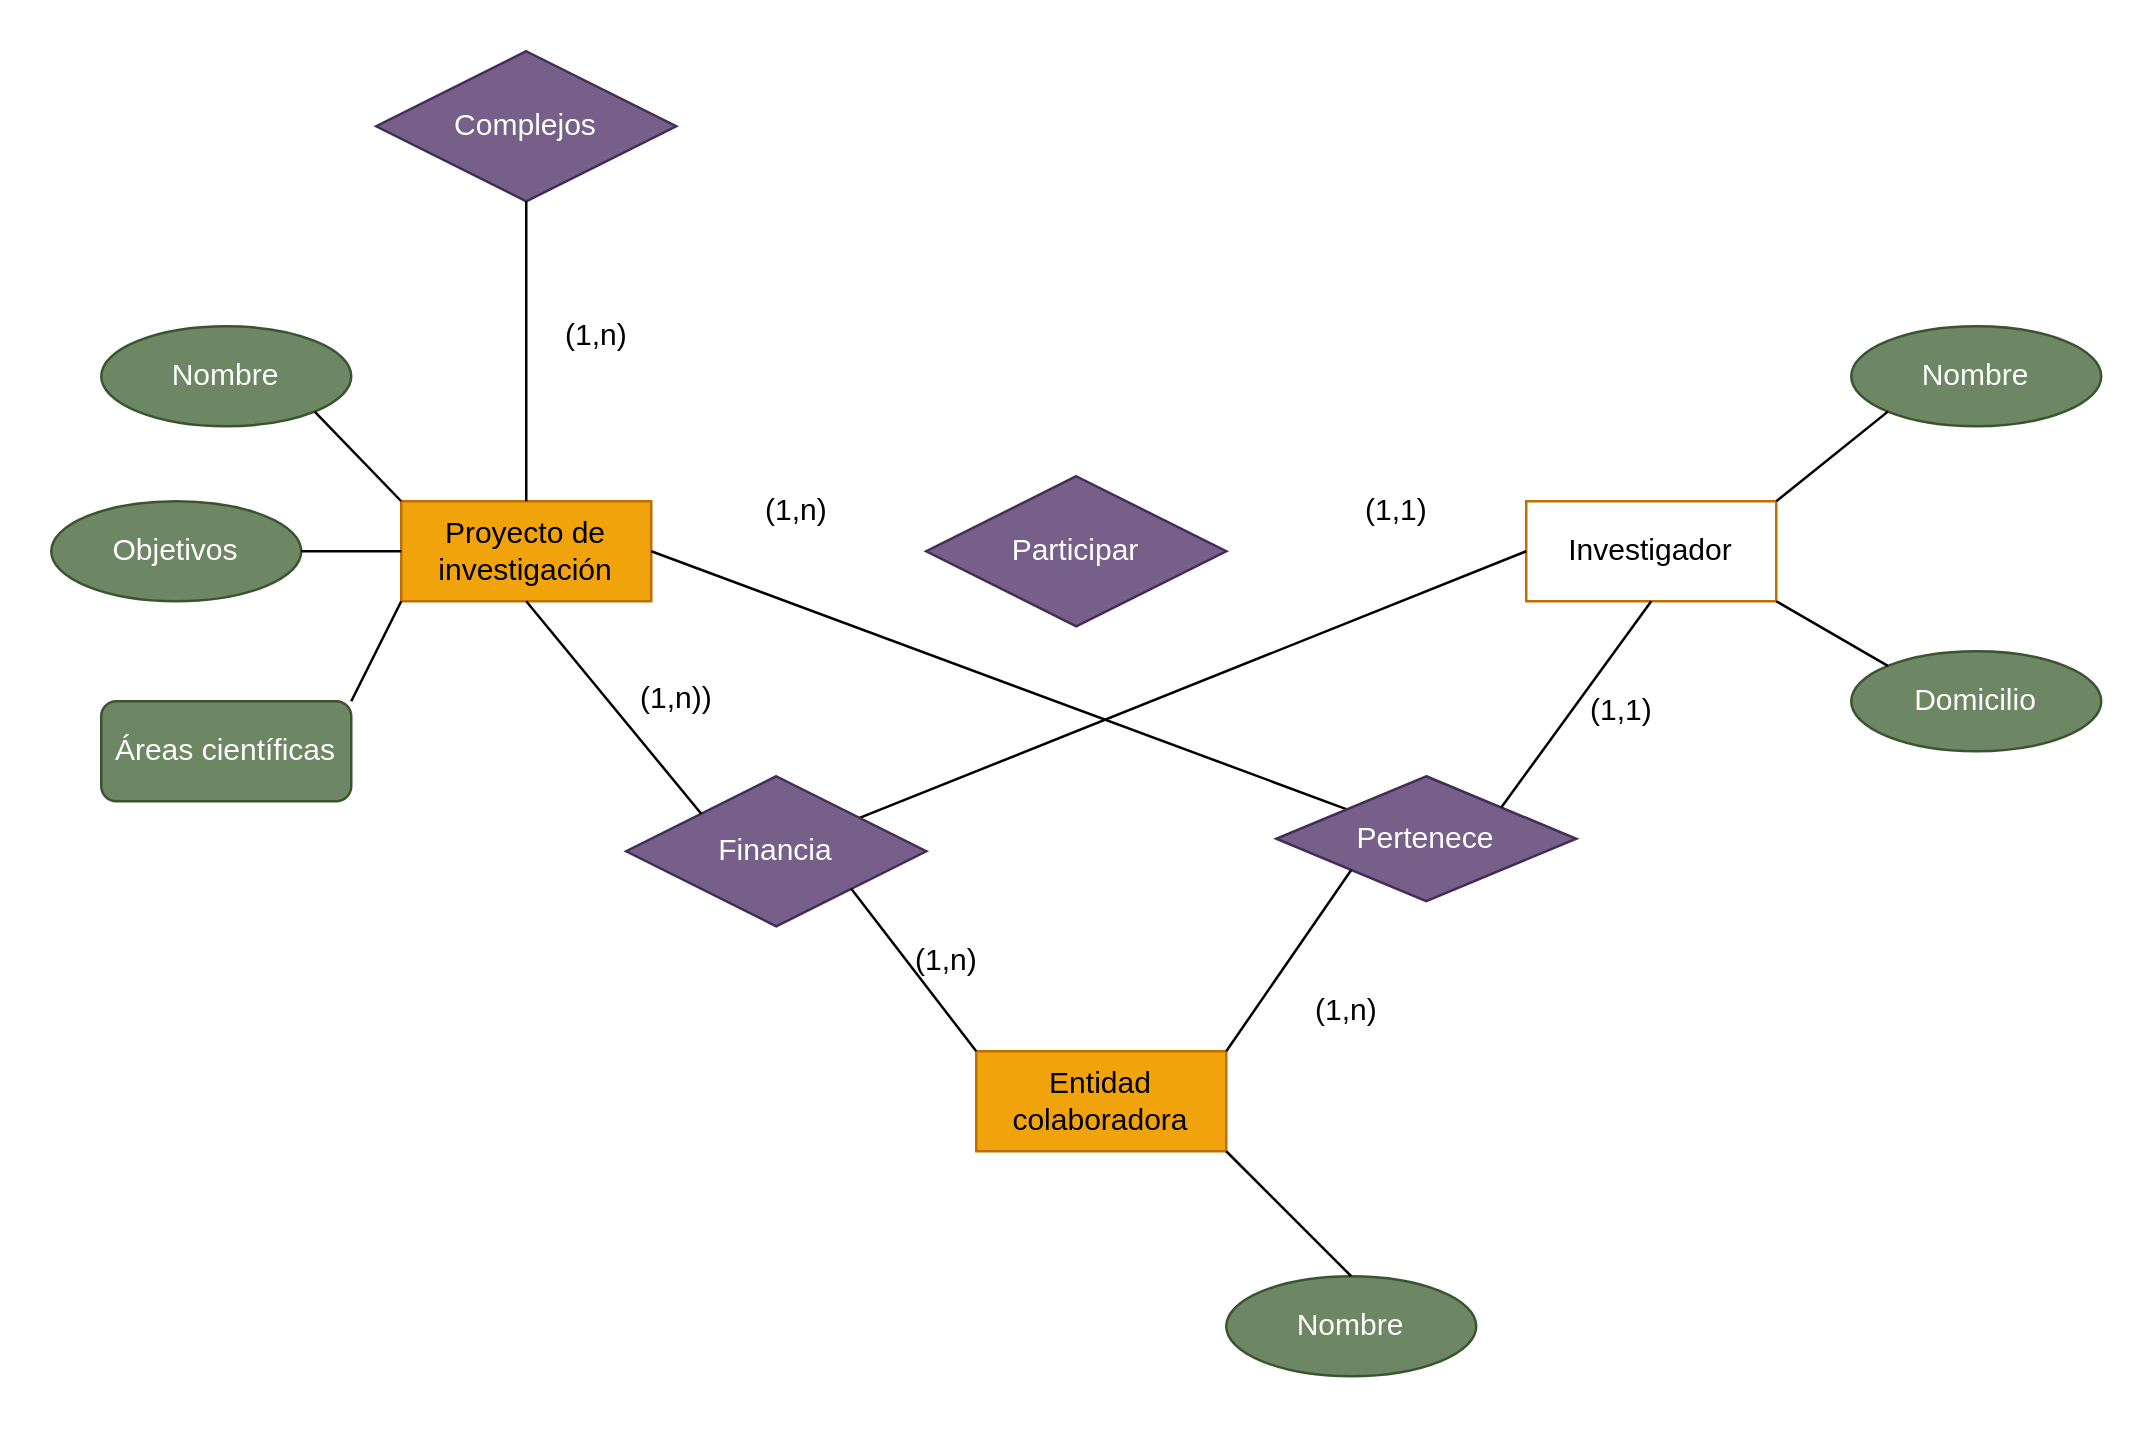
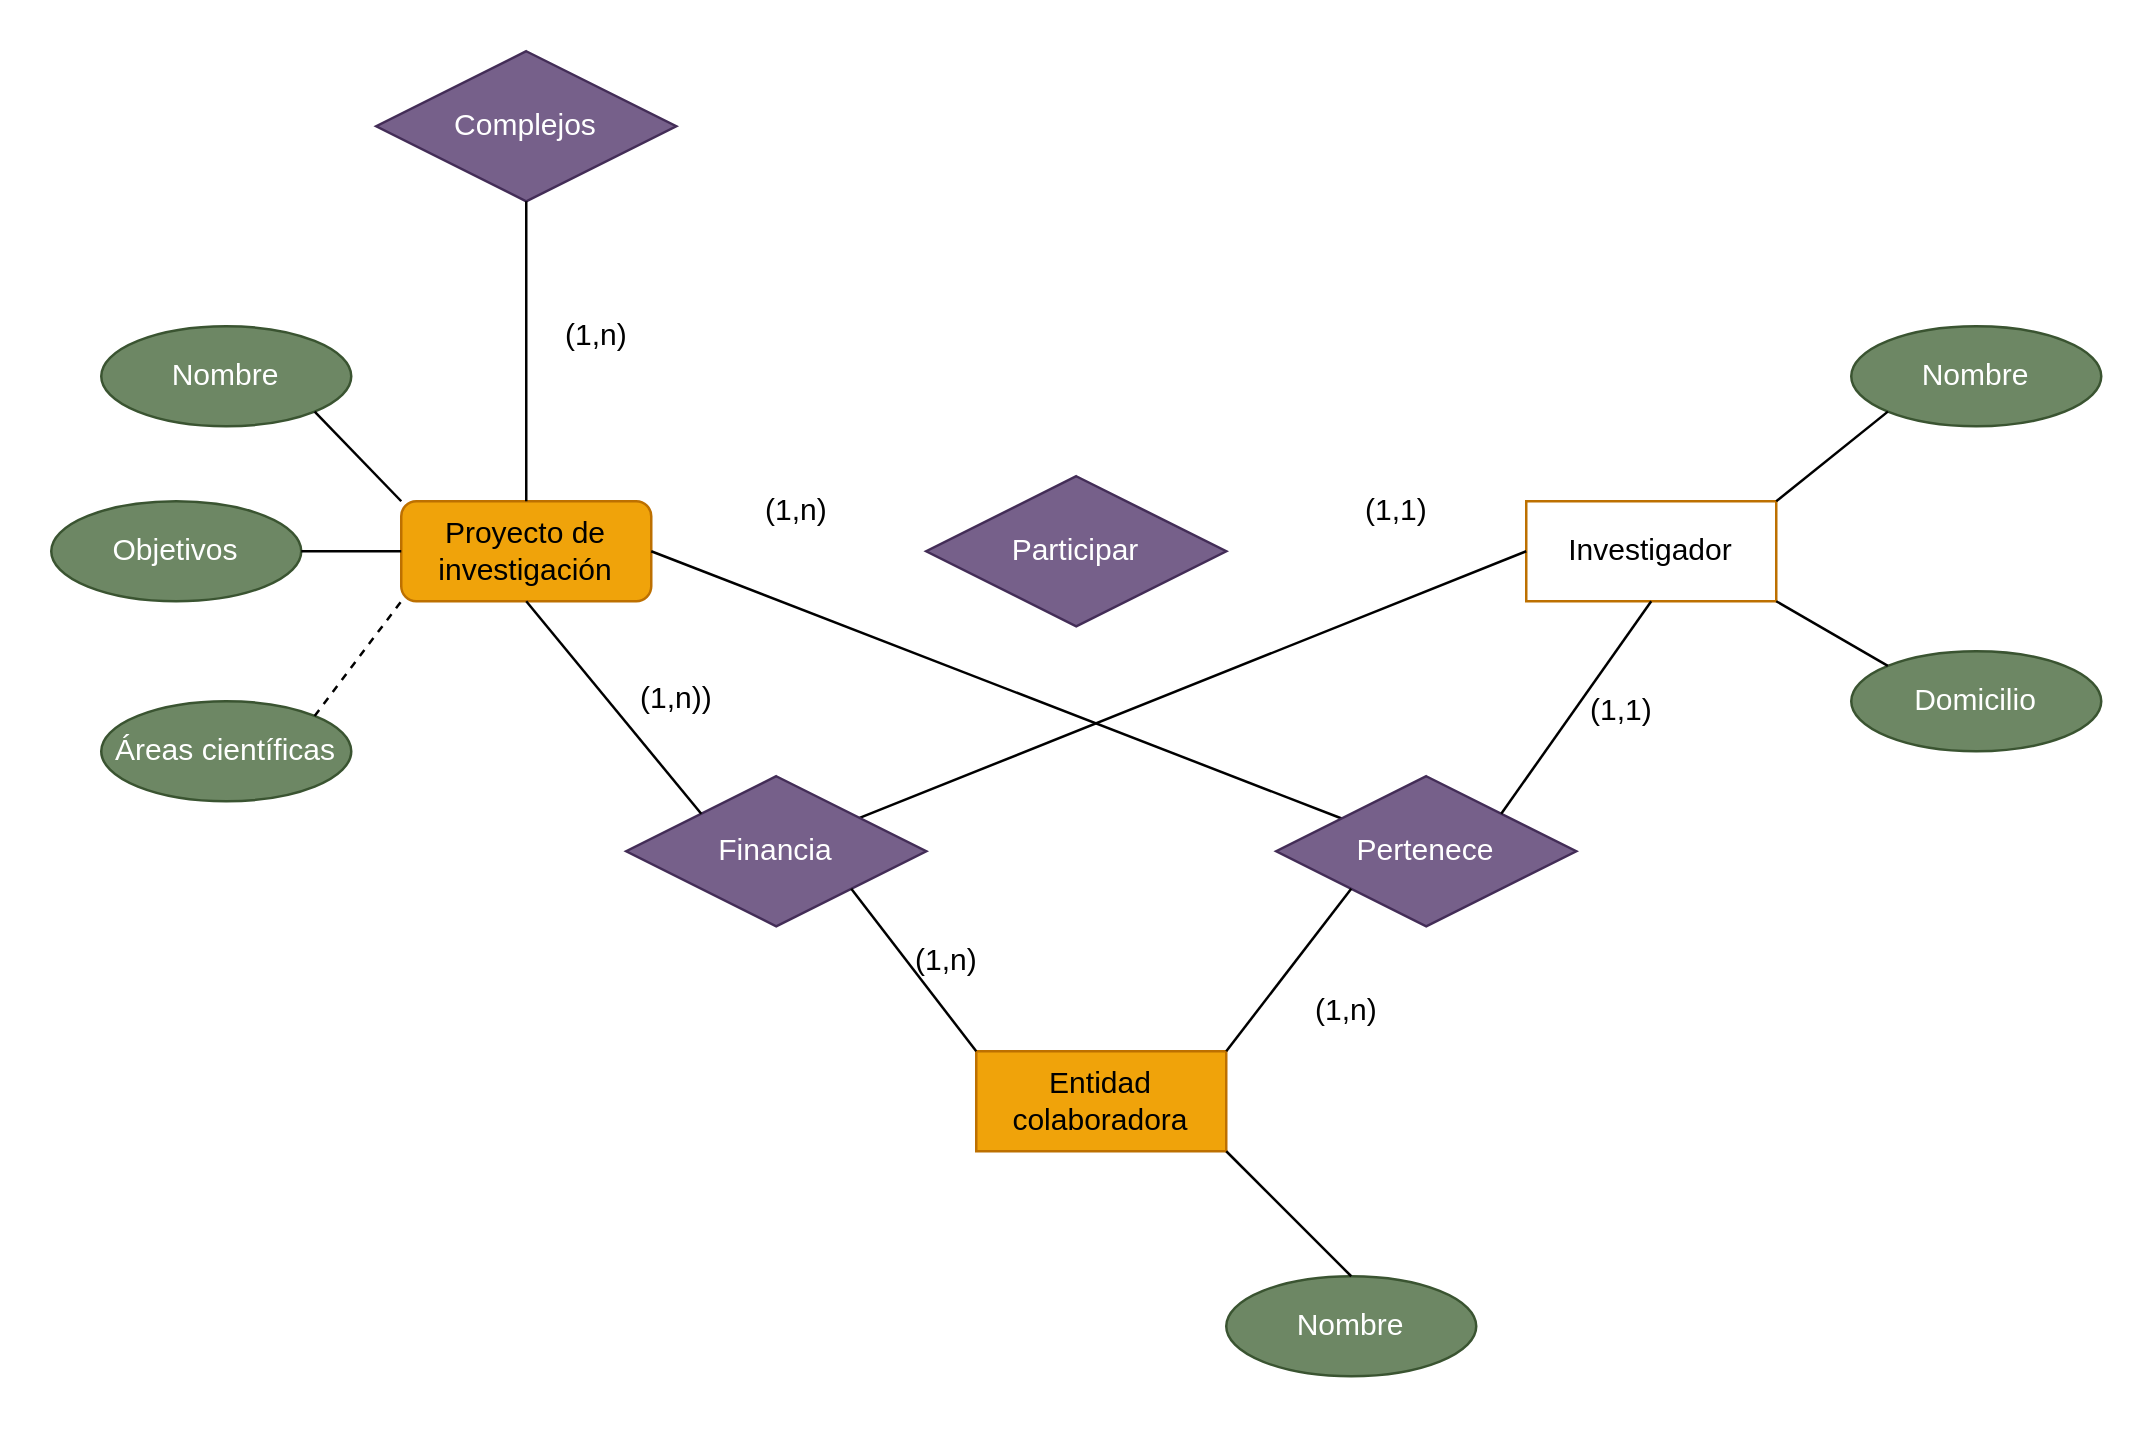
(526, 551) -> (526, 551)
(376, 652) -> (357, 660)
(226, 751) -> (226, 751)
(1426, 839) -> (1426, 851)
